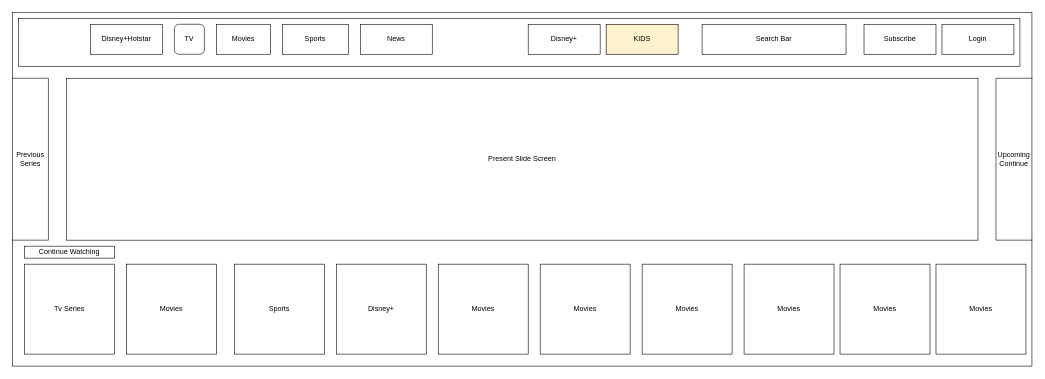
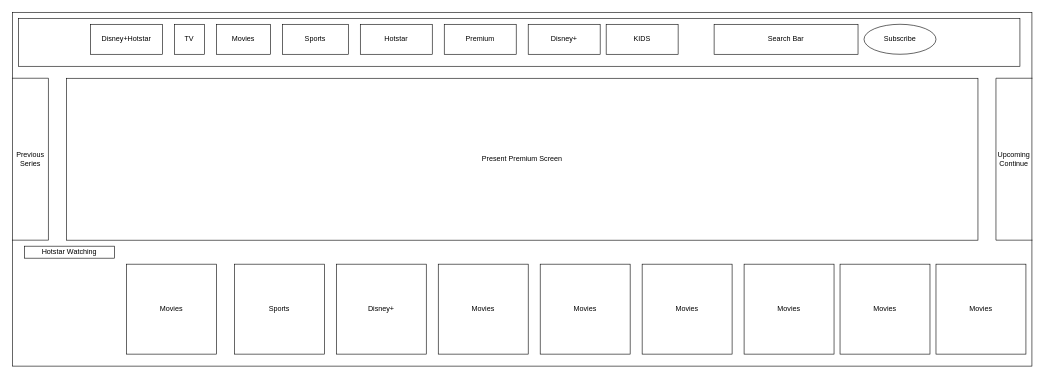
(189, 39) -> (189, 39)
(396, 39) -> (396, 39)
none -> (480, 39)
(642, 39) -> (642, 39)
(774, 39) -> (786, 39)
(900, 39) -> (900, 39)
(978, 39) -> none
(522, 159) -> (522, 159)
(69, 252) -> (69, 252)
(69, 309) -> none
